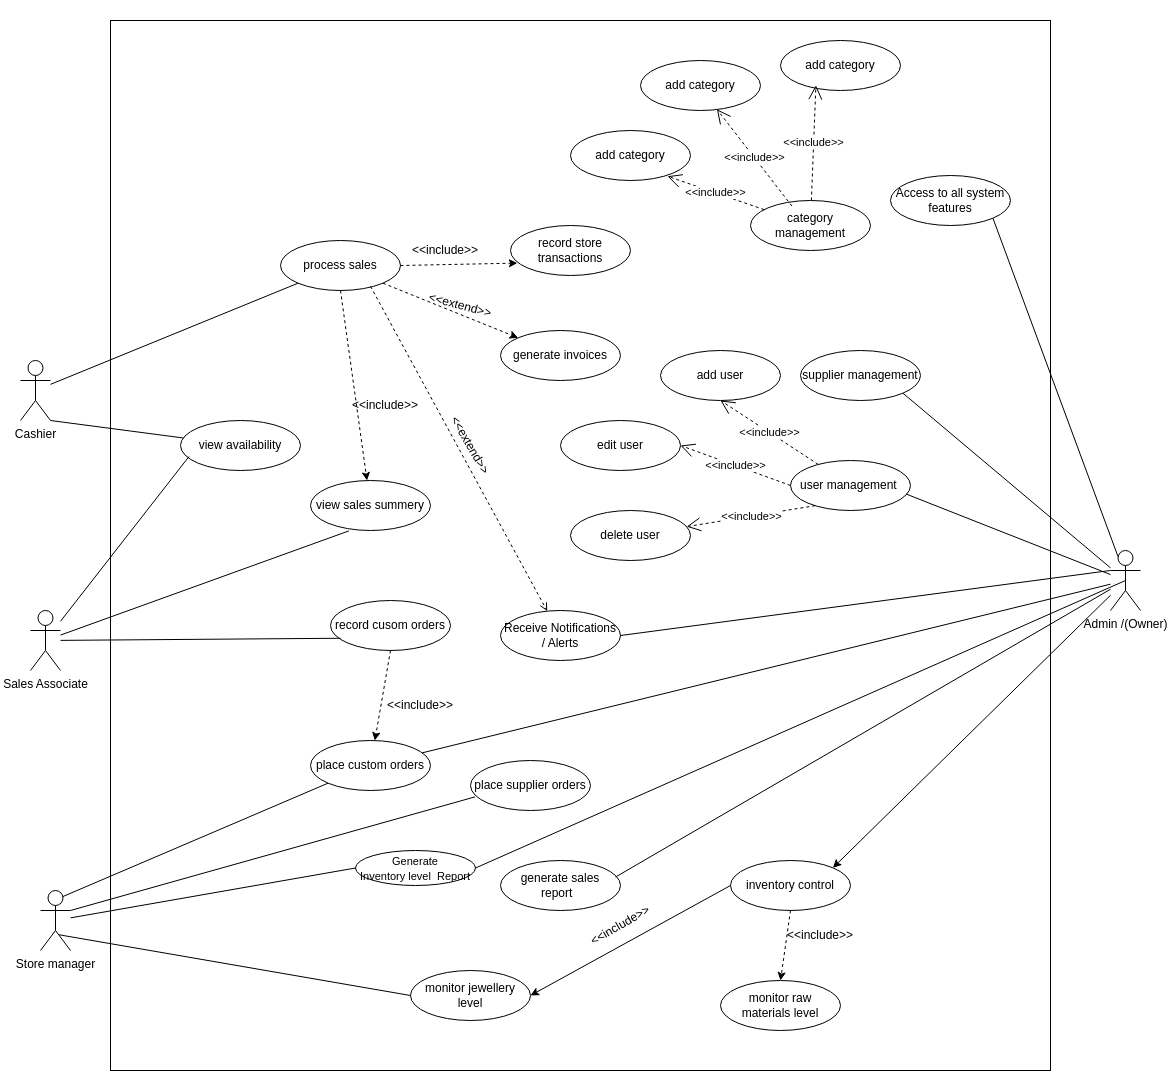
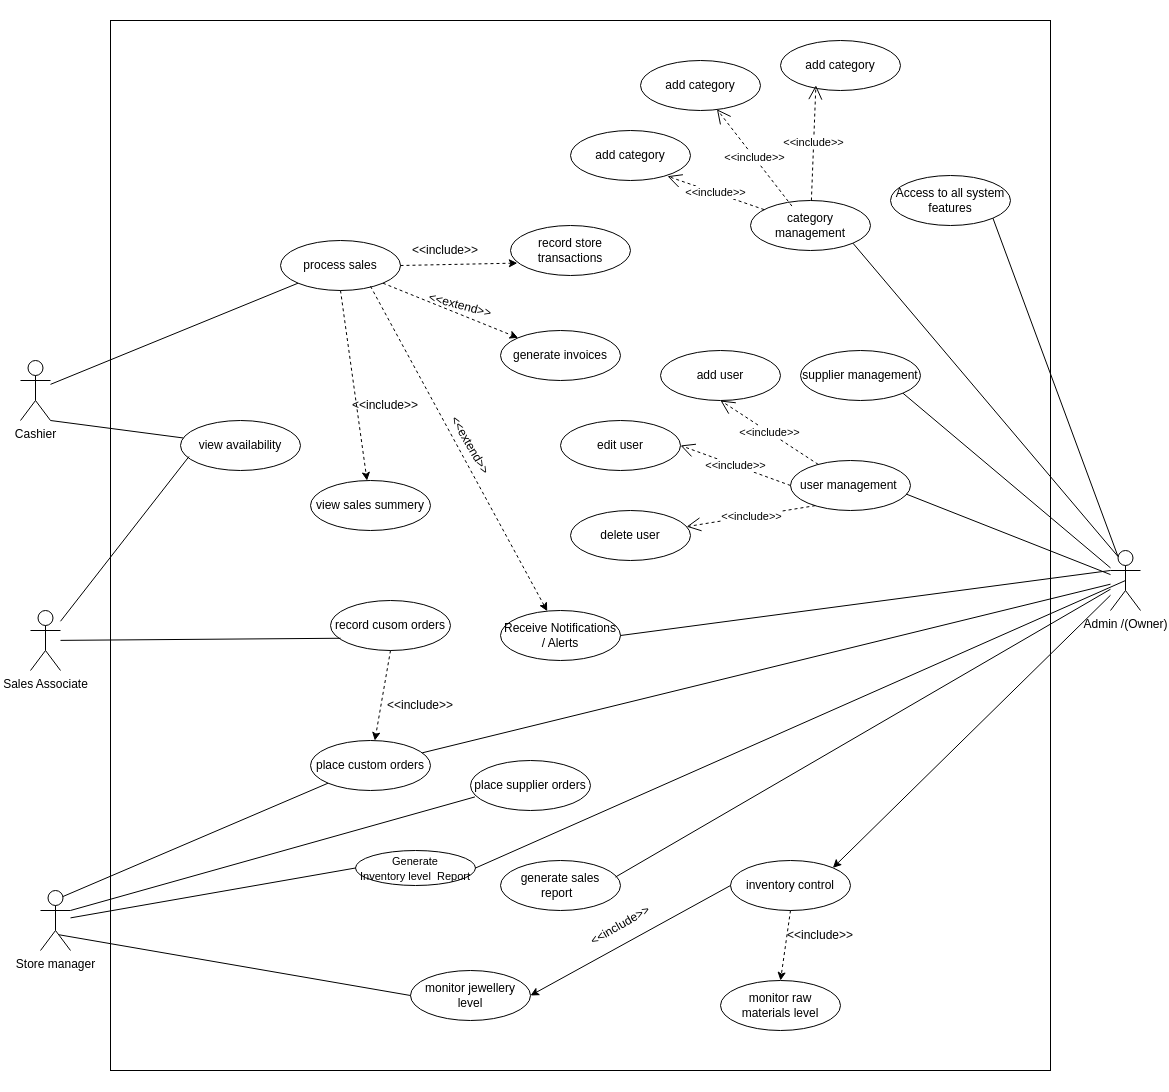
none -> (984, 398)
(205, 583) -> none
(544, 606) -> (543, 604)
